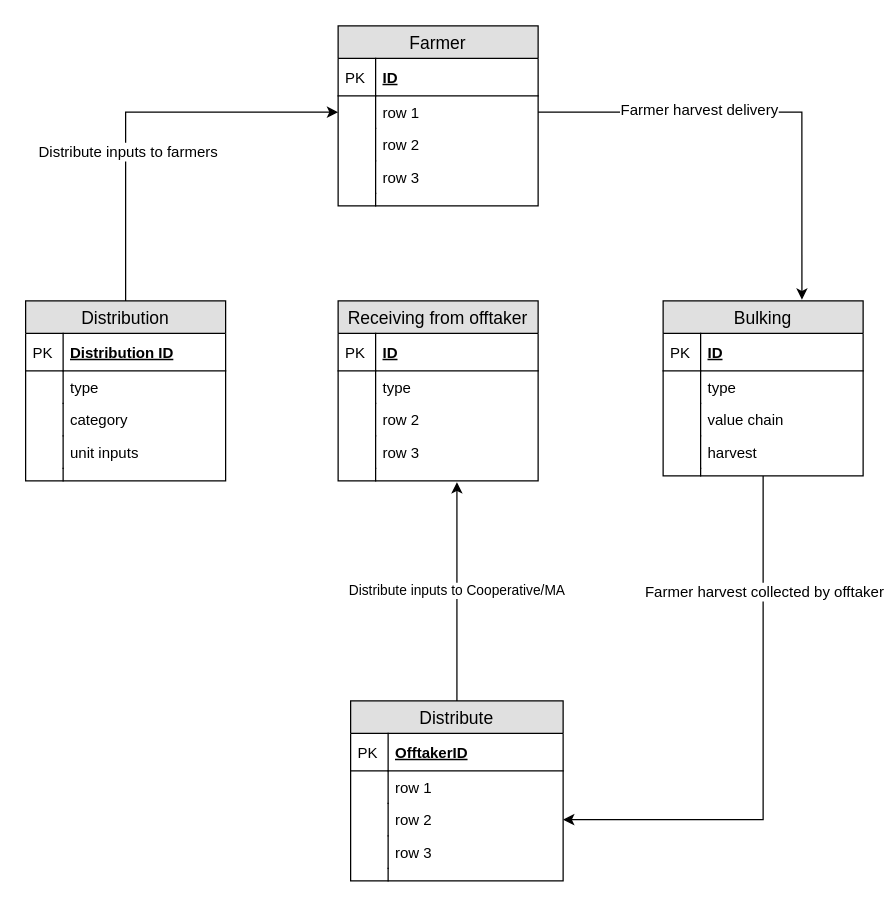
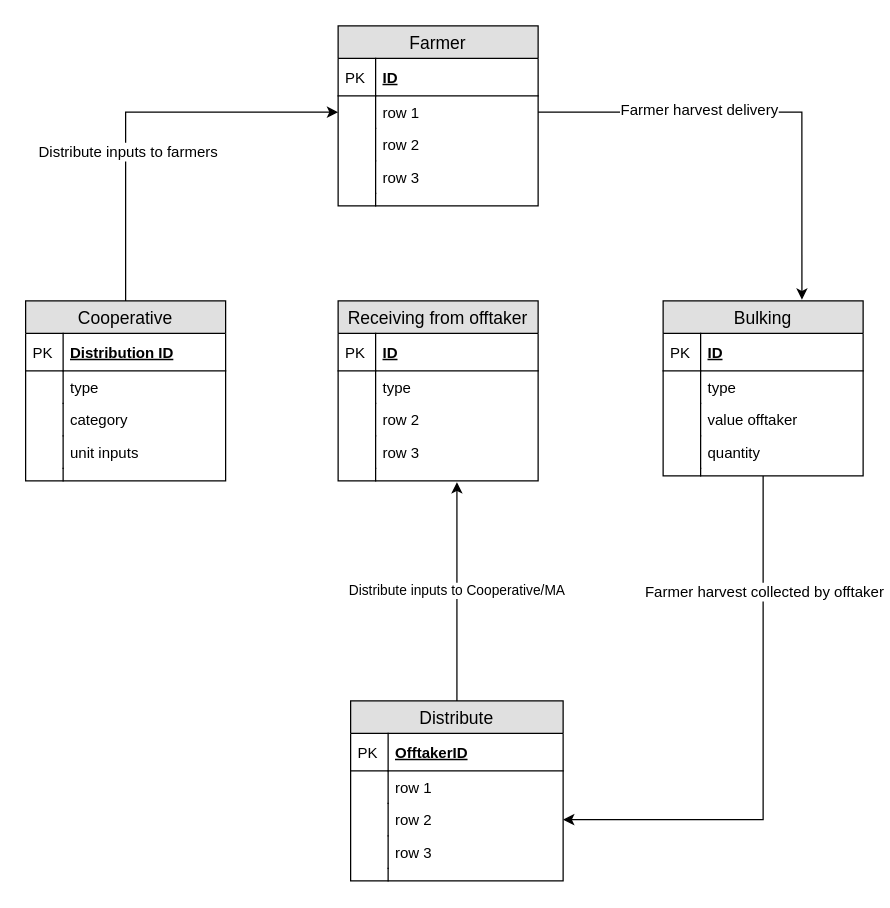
(125, 318) -> (125, 318)
(748, 420) -> (762, 420)
(737, 453) -> (739, 453)
